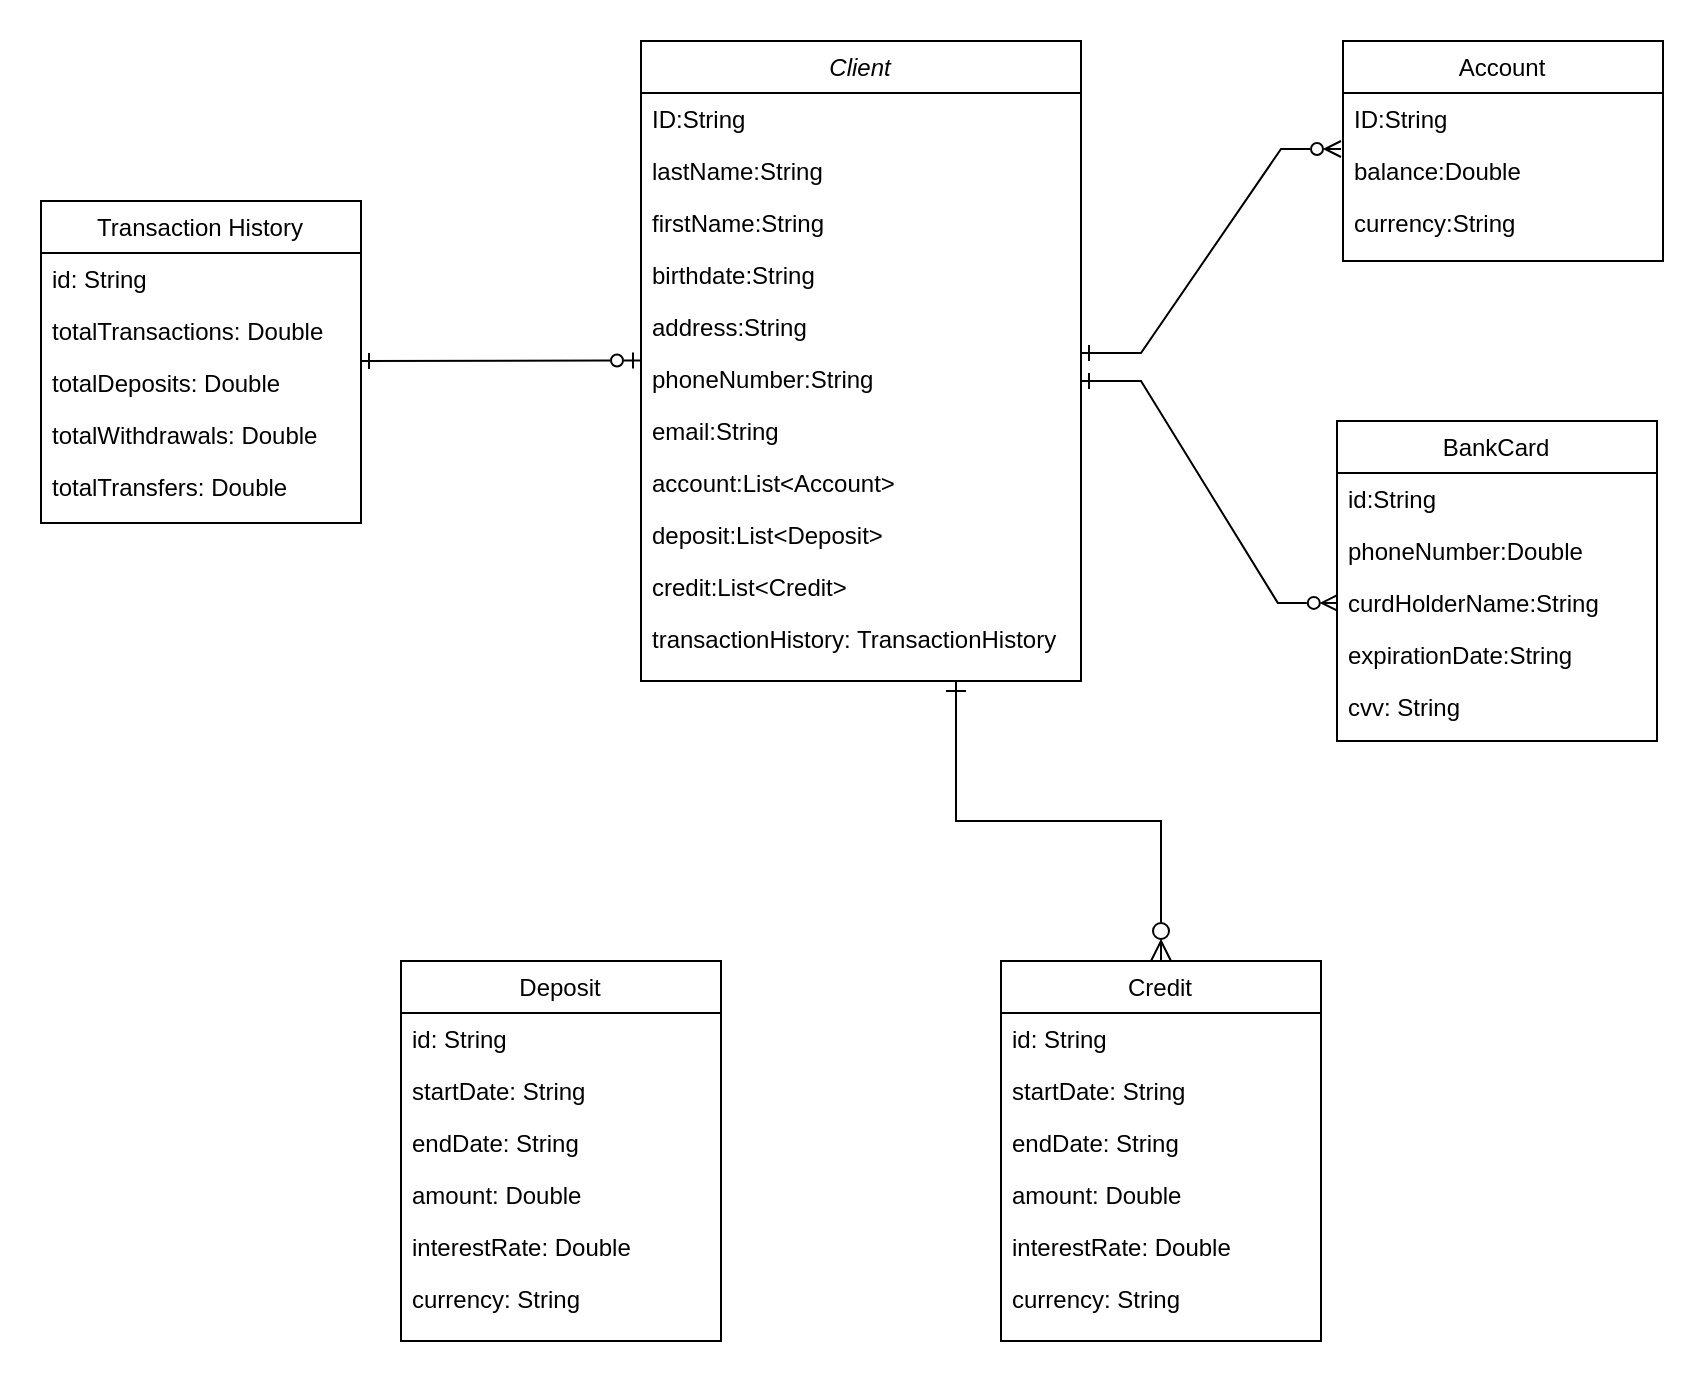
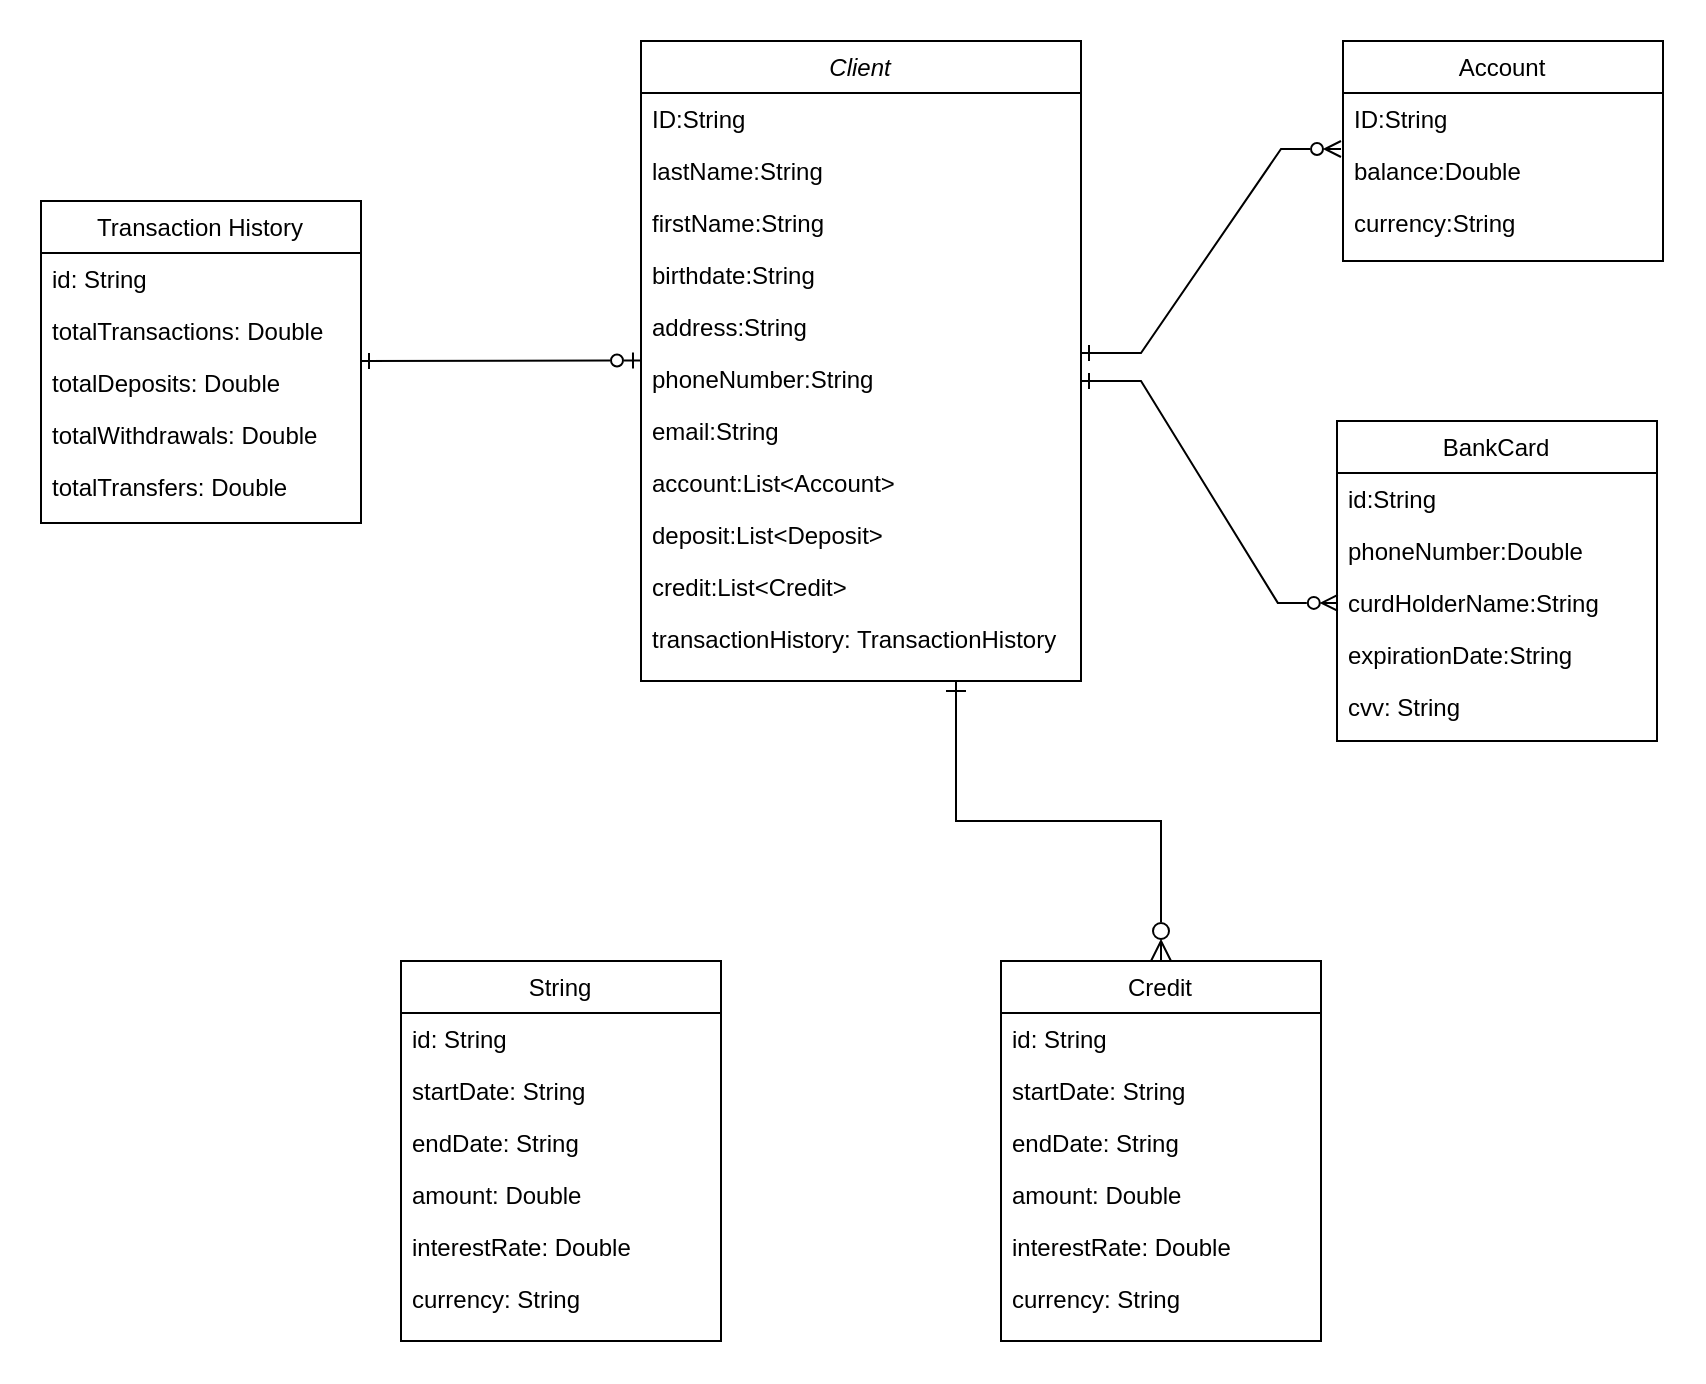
(560, 988) -> (560, 988)
